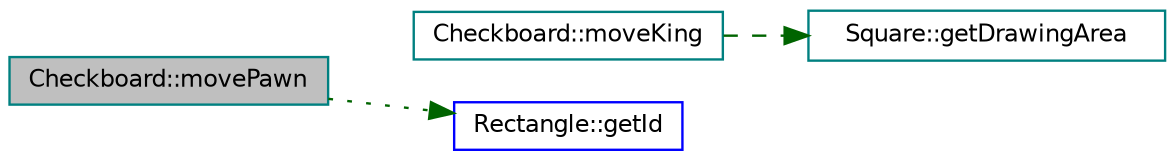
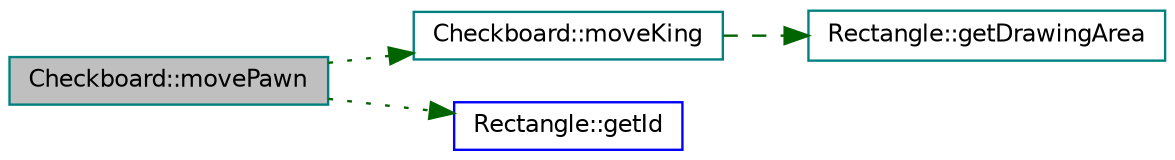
(987, 36) -> (987, 36)
none -> (359, 59)
